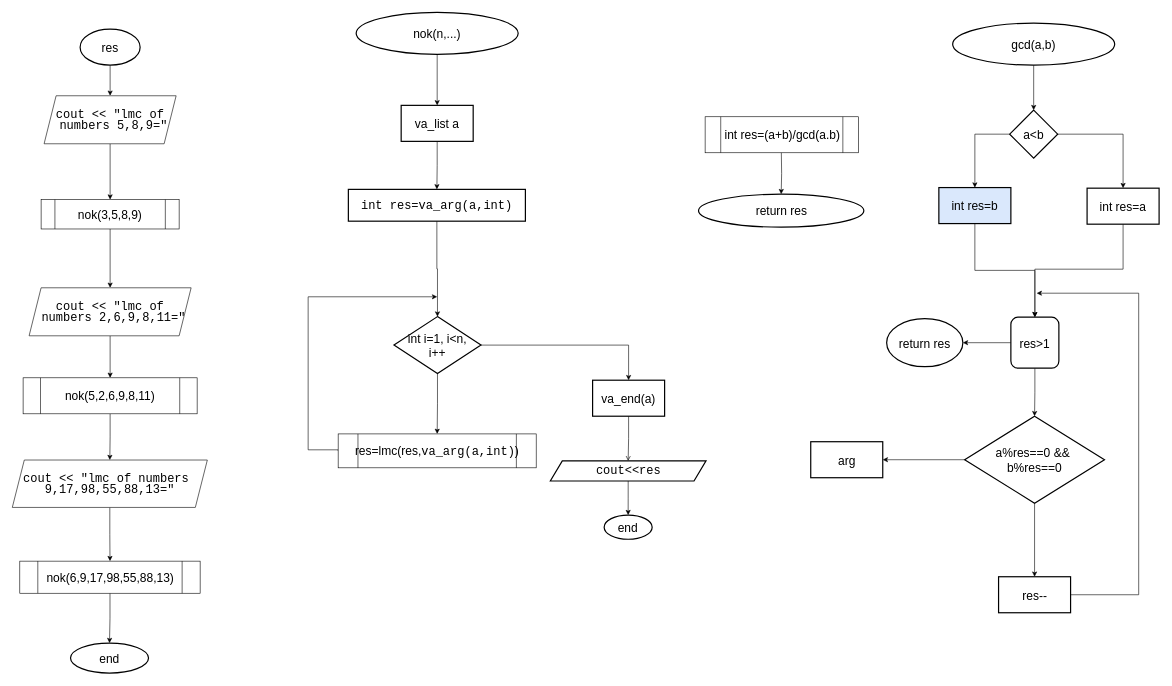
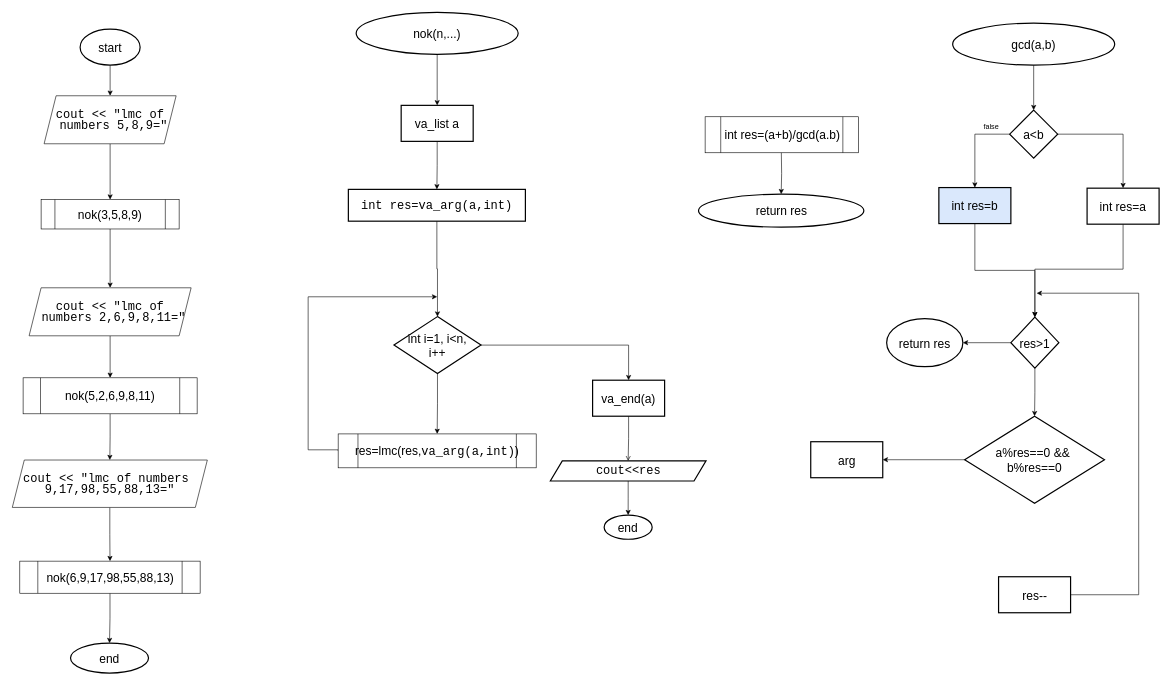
(110, 47) -> (110, 47)
none -> (991, 127)
(1035, 343) -> (1035, 343)
(1034, 537) -> none
